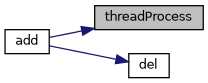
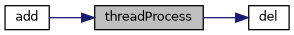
(83, 53) -> (220, 18)
